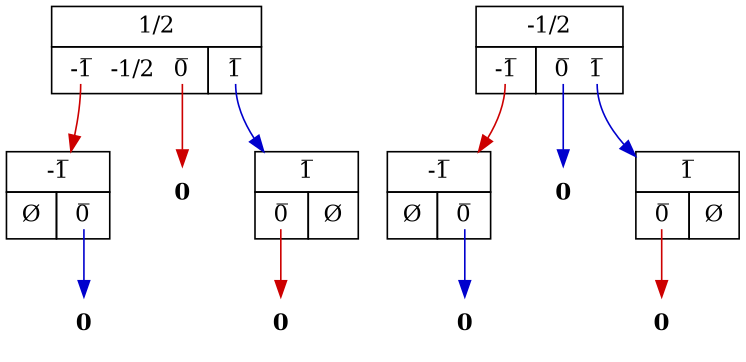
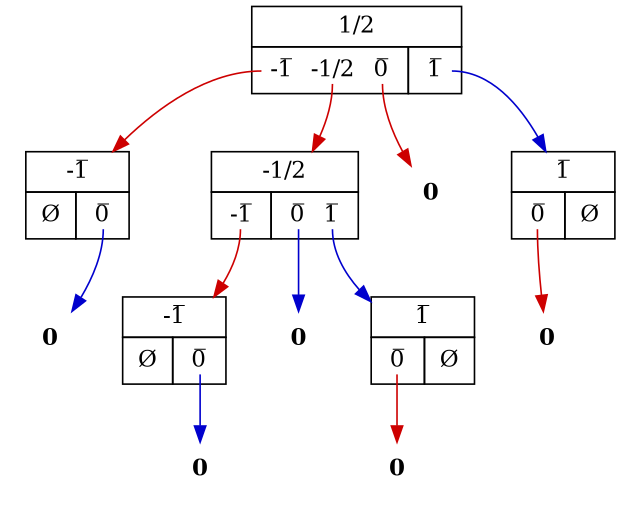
none -> (329, 111)
